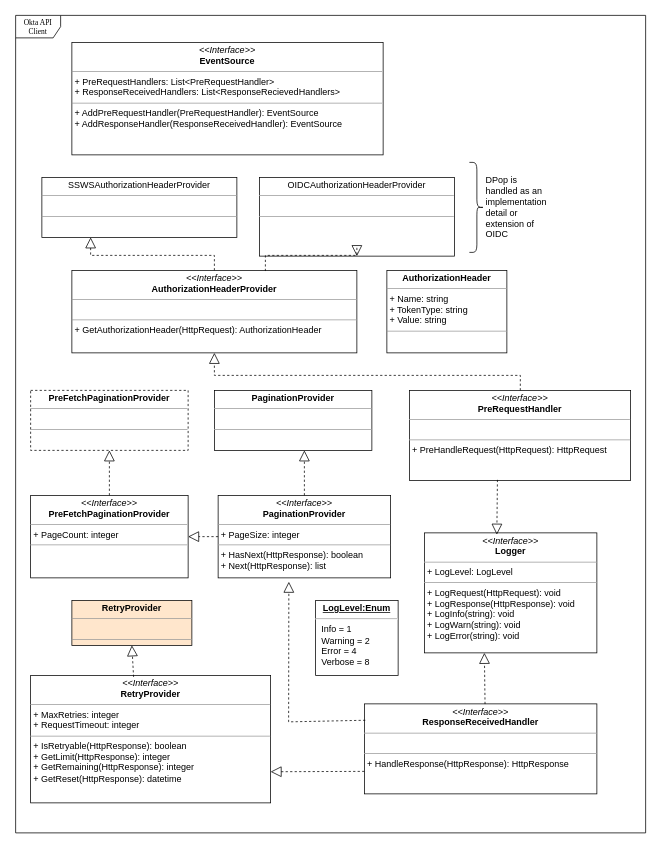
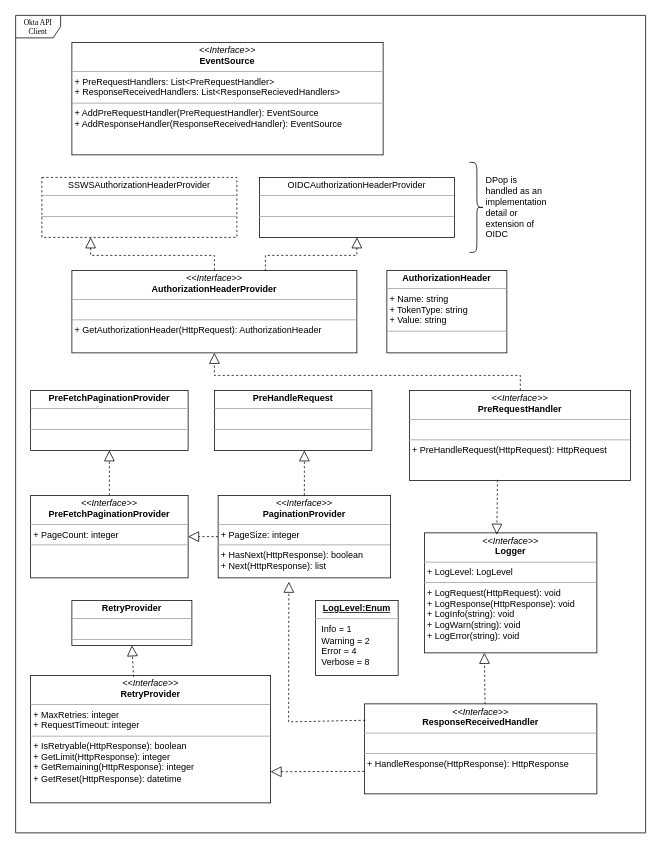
(139, 207) -> (139, 207)
(357, 217) -> (357, 207)
(256, 396) -> (253, 396)
(109, 420) -> (109, 420)
(132, 623) -> (132, 623)
